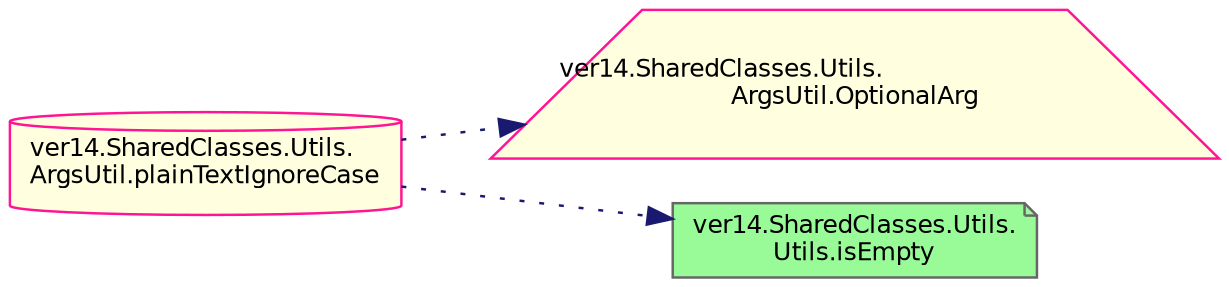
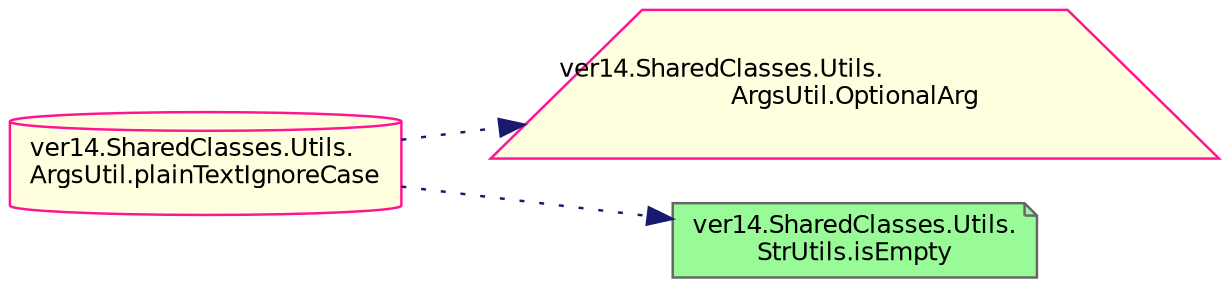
(855, 240) -> (855, 240)
